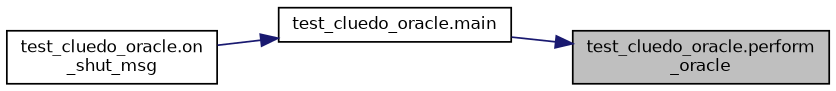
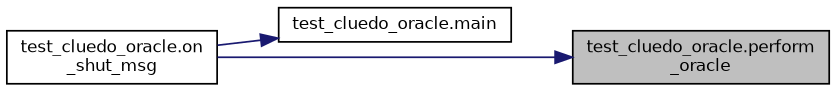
(534, 39) -> (386, 57)
